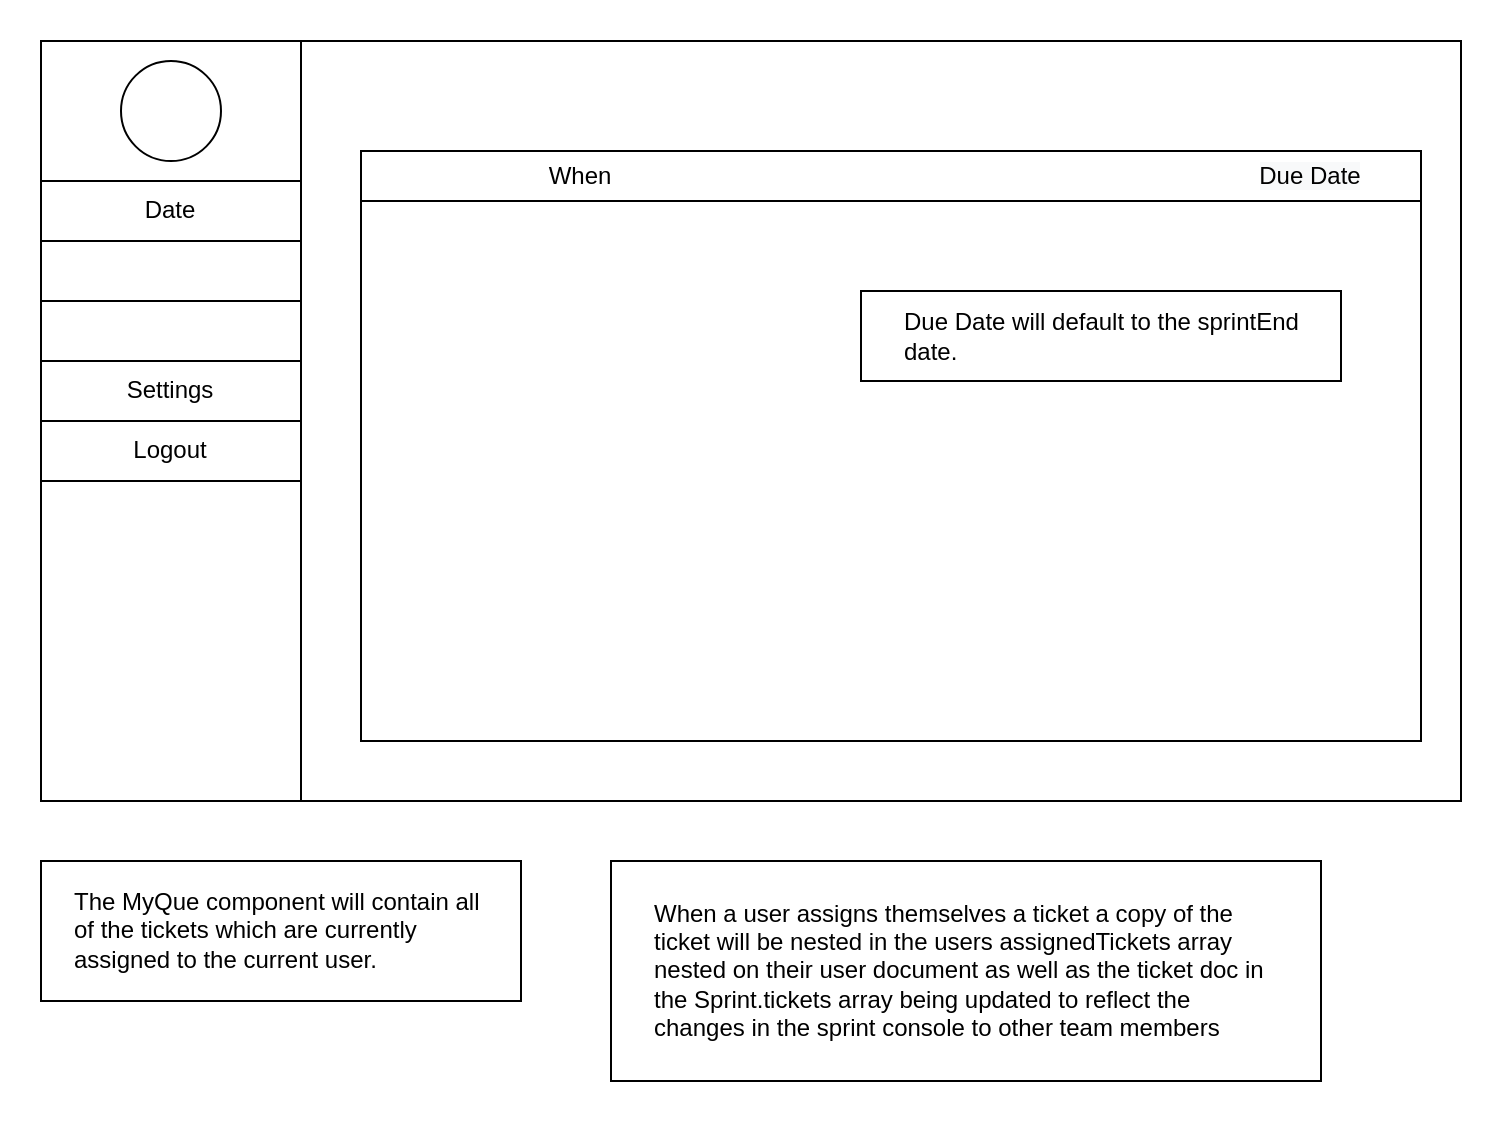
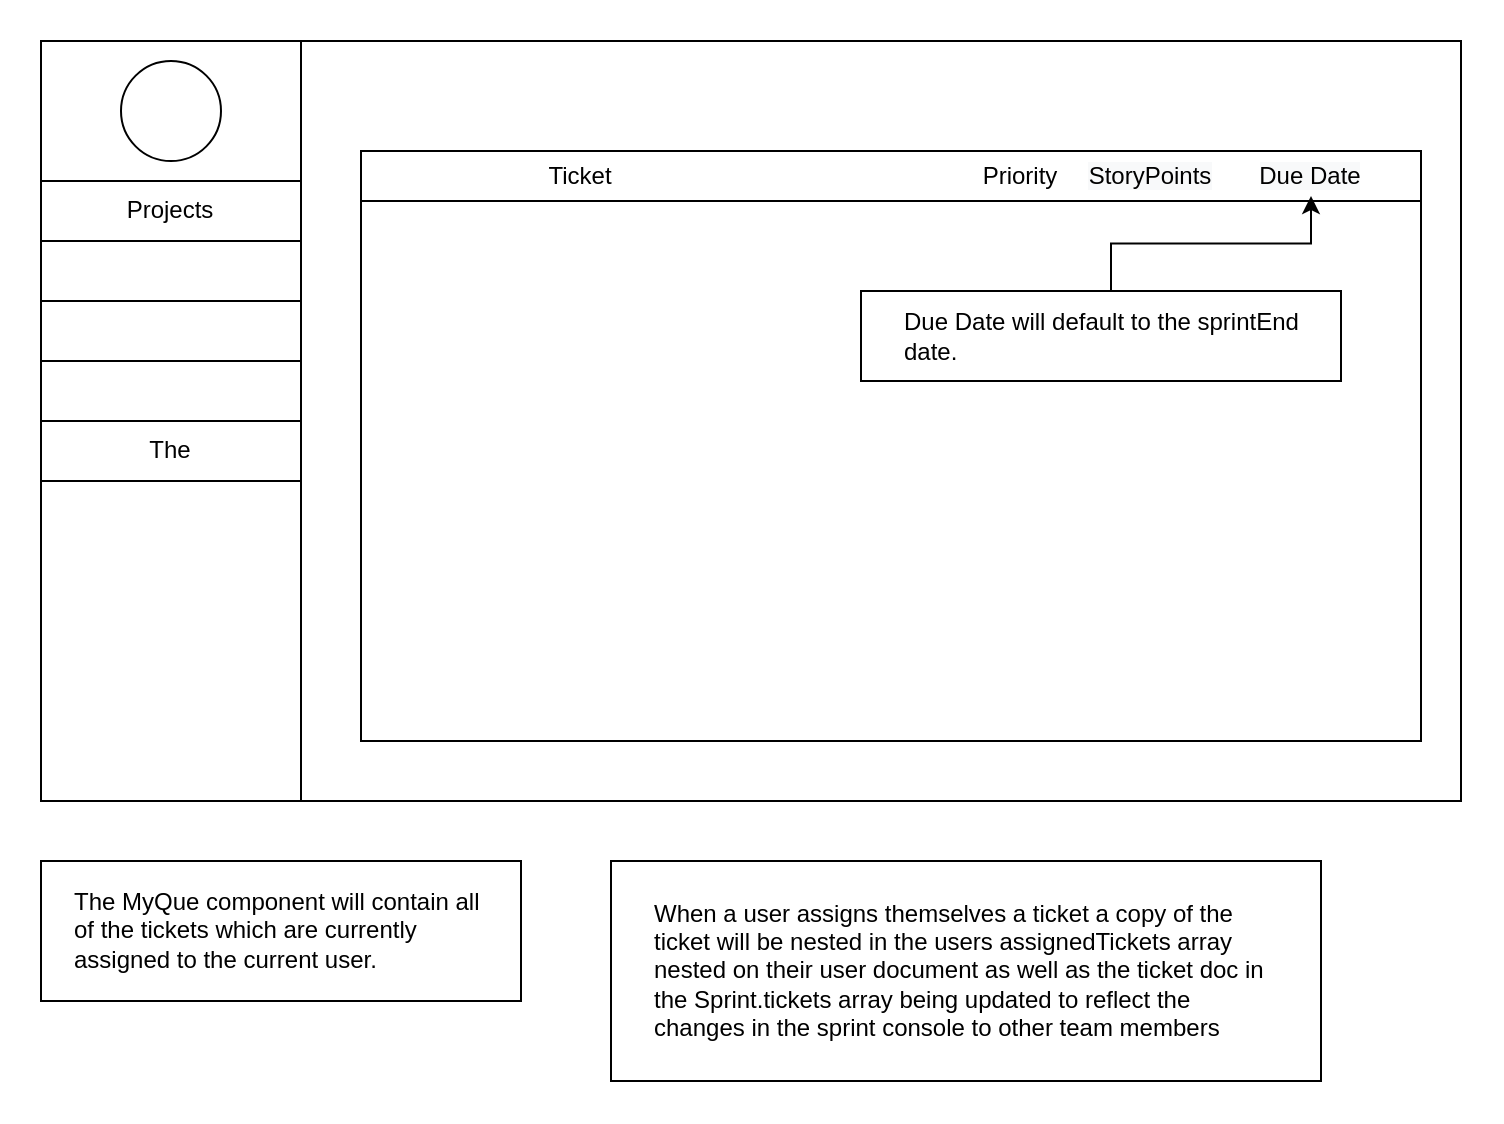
none -> (1021, 176)
none -> (1151, 176)
(581, 177) -> (581, 177)
(171, 211) -> (171, 211)
none -> (1204, 244)
(171, 391) -> none
(171, 451) -> (171, 451)
